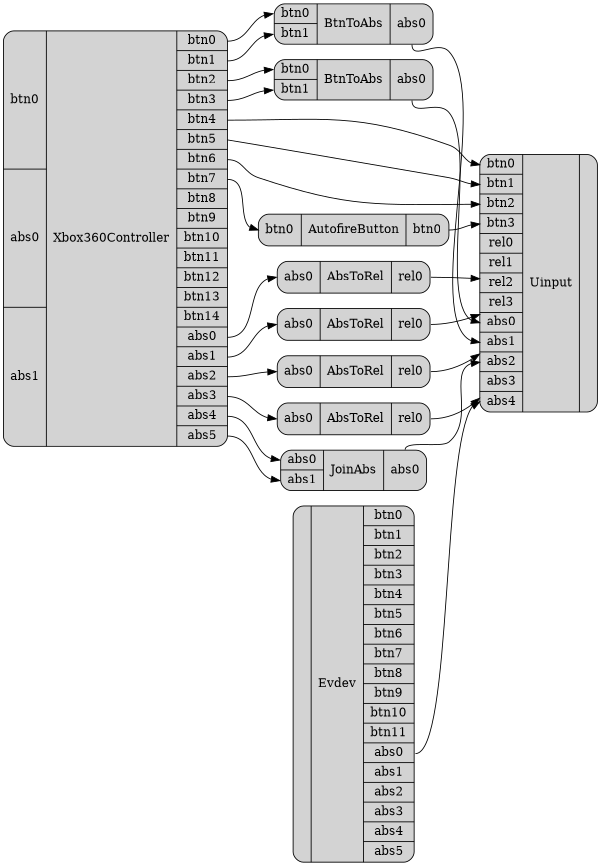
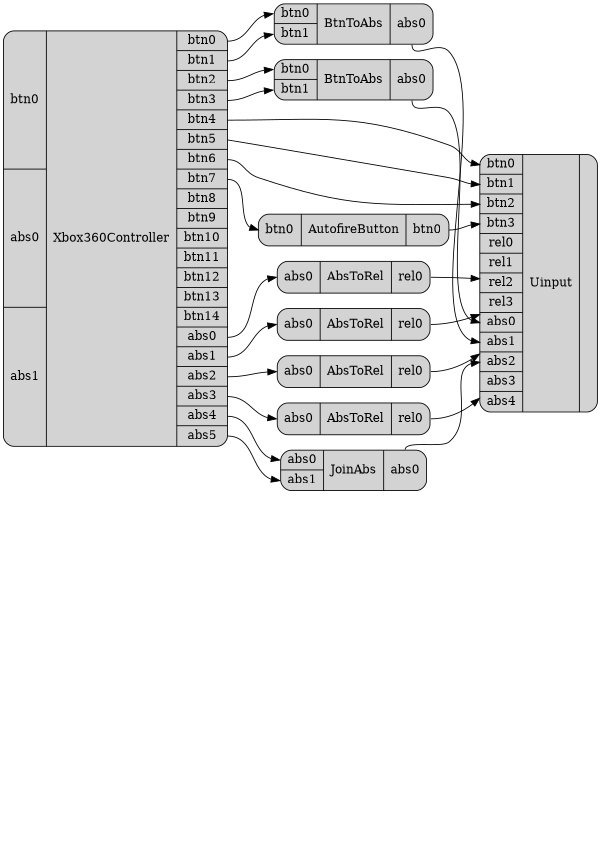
(354, 684) -> none
